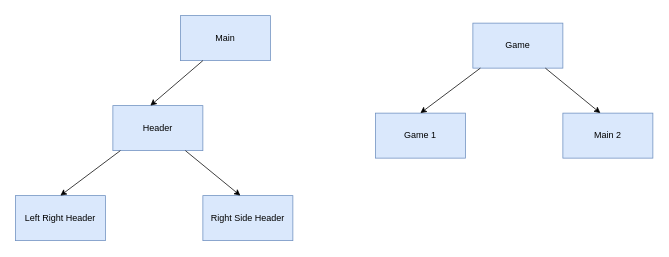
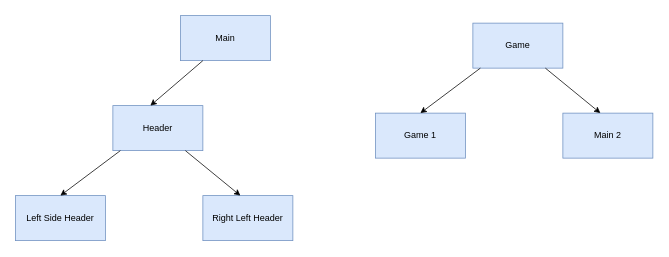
(60, 218) -> (60, 218)
(248, 218) -> (248, 218)
